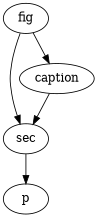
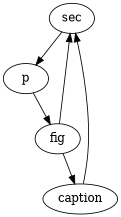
none -> (40, 105)
